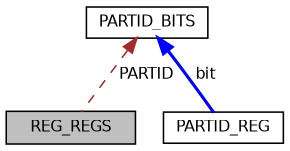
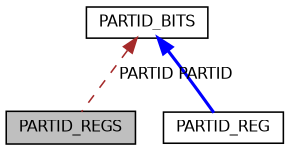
(203, 75) -> (203, 75)
(71, 128) -> (71, 128)
